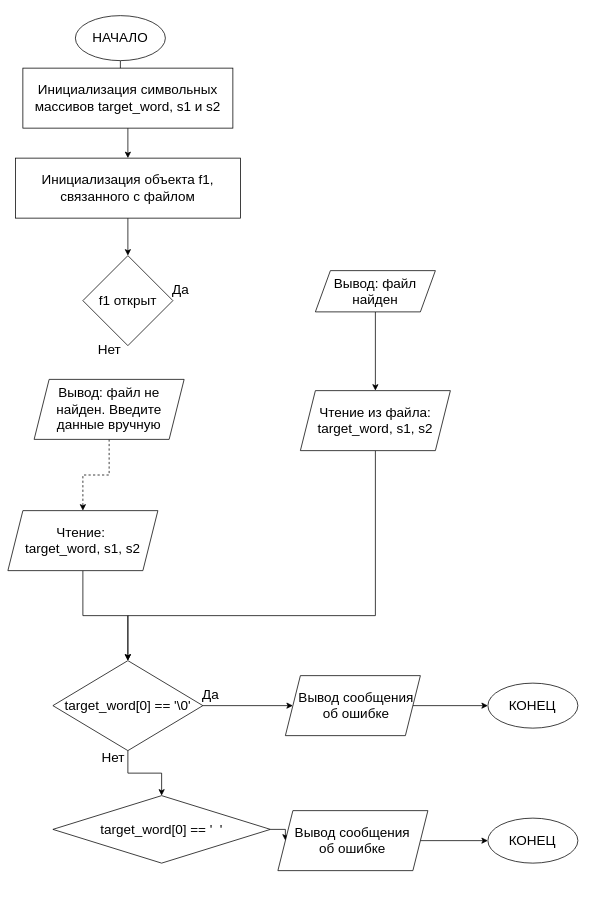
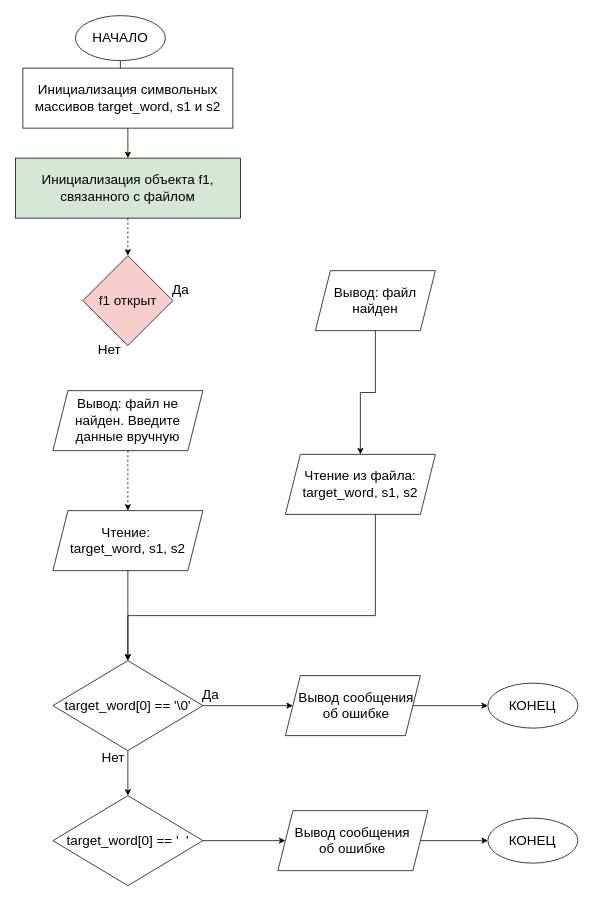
(128, 188) -> (128, 188)
(128, 234) -> (128, 234)
(375, 291) -> (375, 300)
(128, 300) -> (128, 300)
(109, 409) -> (128, 420)
(375, 420) -> (360, 484)
(83, 540) -> (128, 540)
(162, 829) -> (128, 840)
